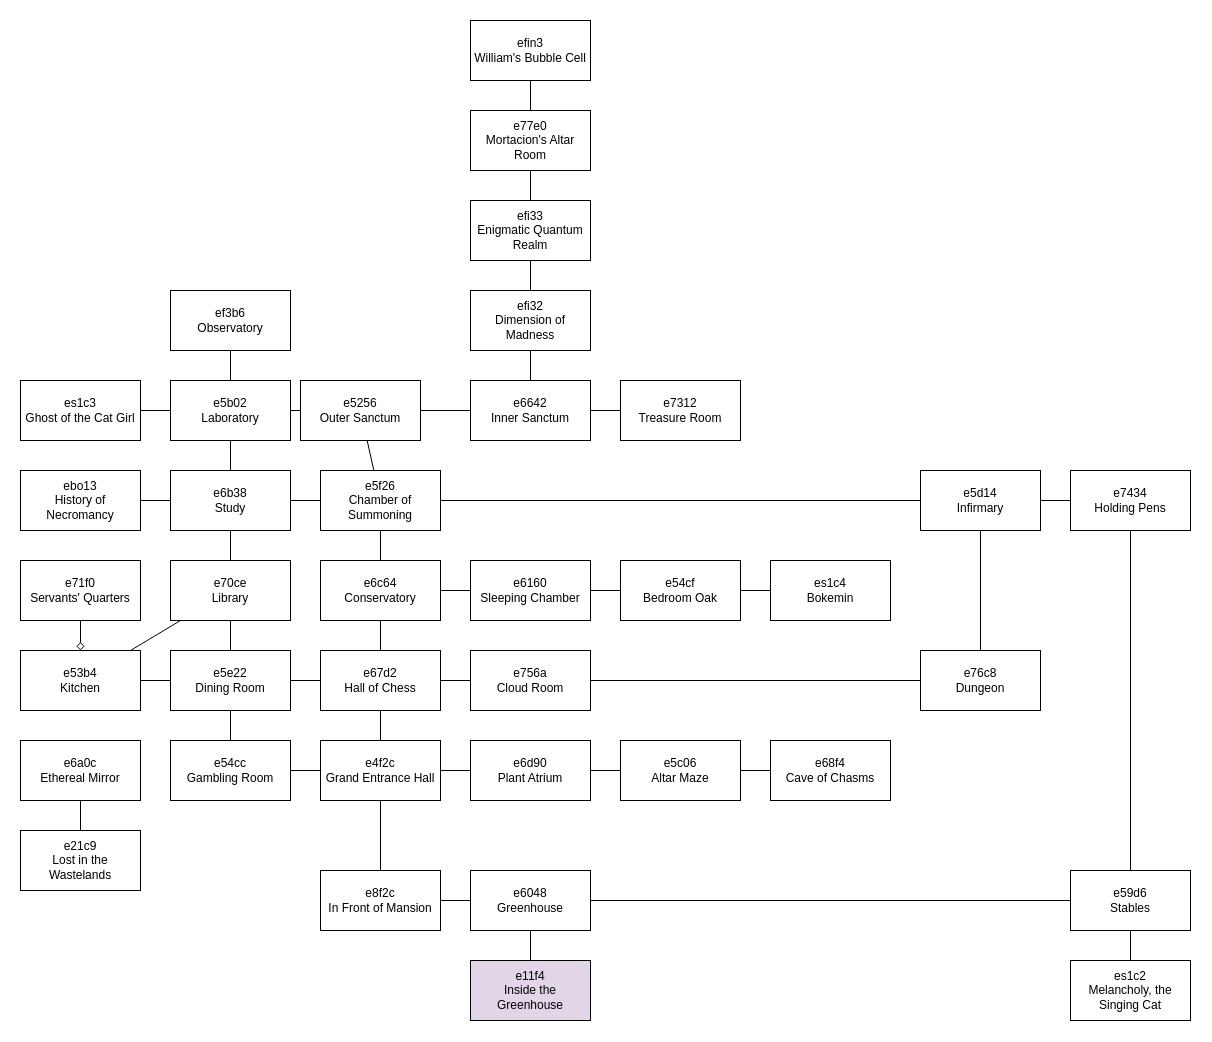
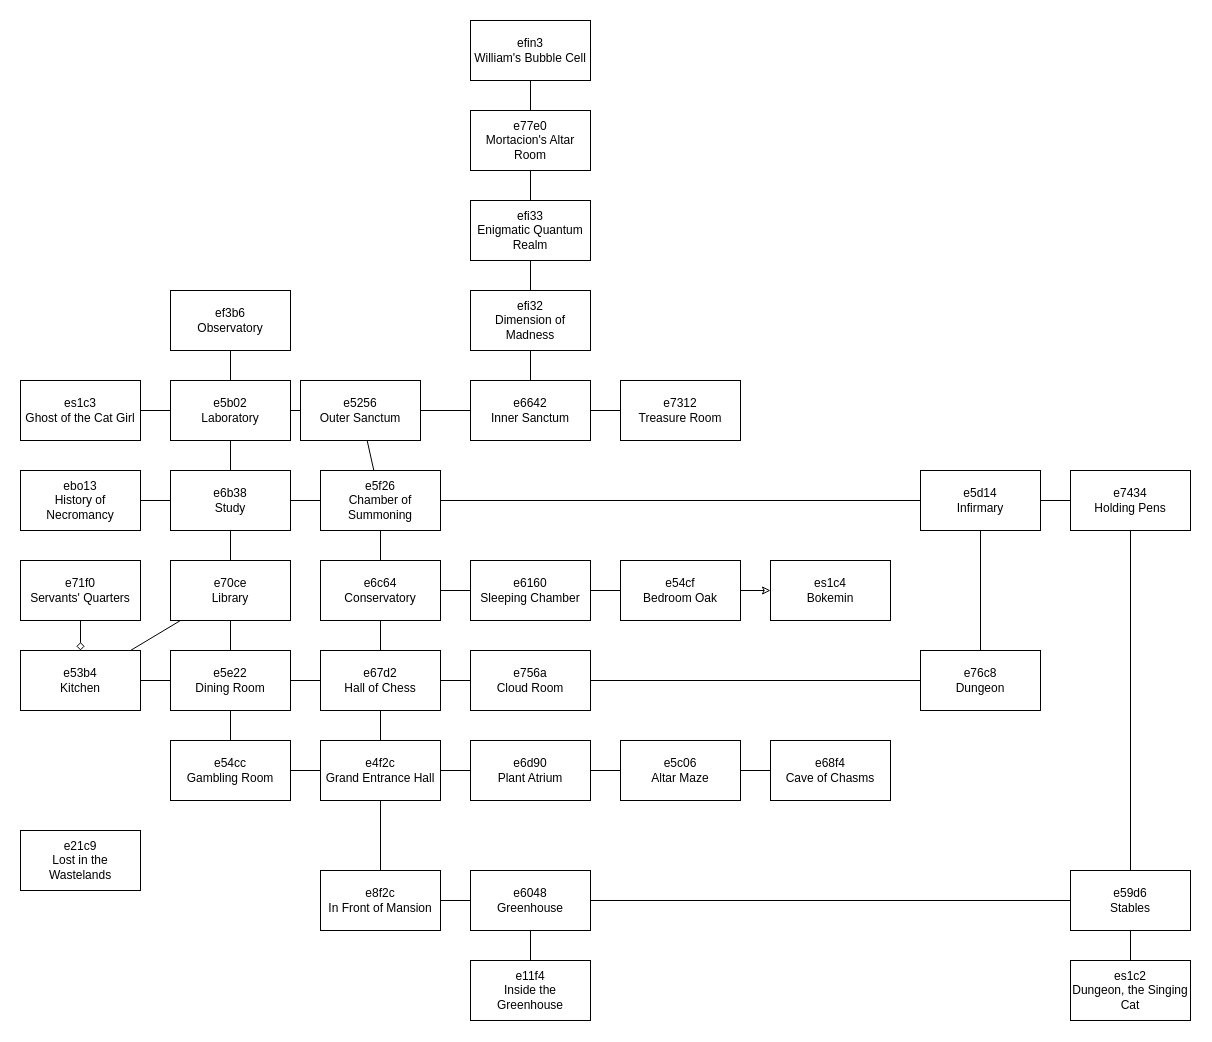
(765, 591) -> (762, 591)
(81, 771) -> none
(81, 816) -> none
(531, 991) -> (531, 991)
(1131, 991) -> (1131, 991)
